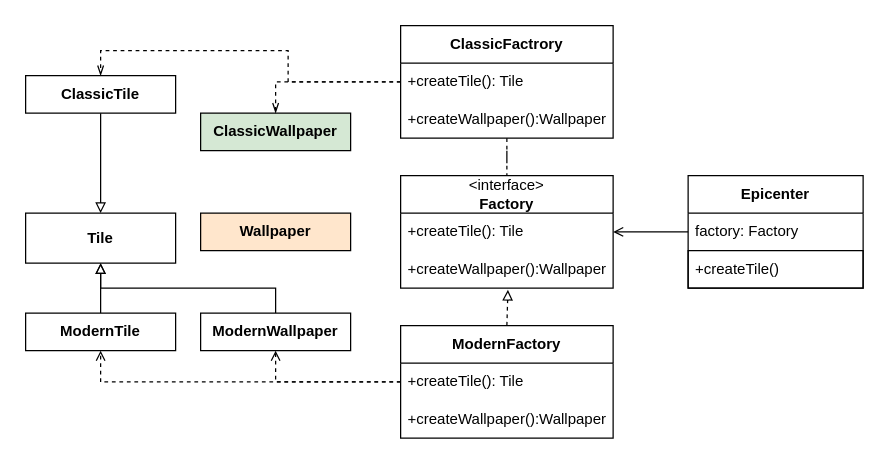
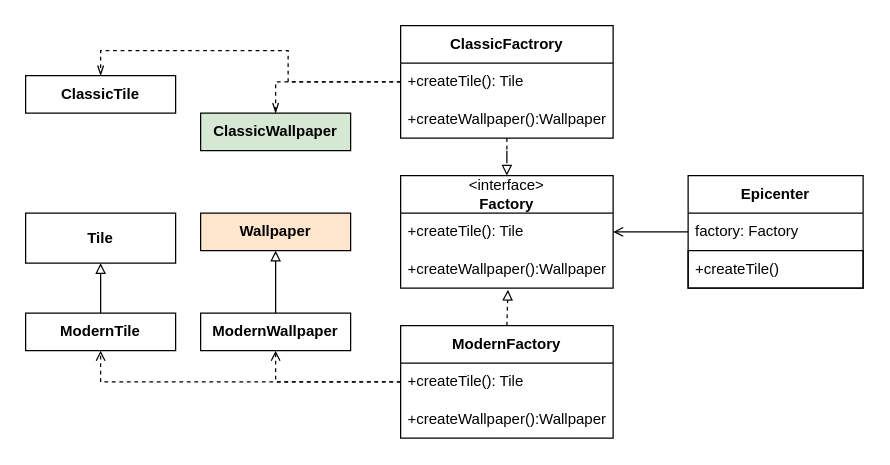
(101, 158) -> none
(507, 169) -> (507, 164)
(190, 288) -> (276, 276)
